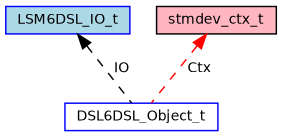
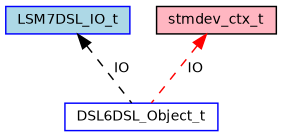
(68, 20) -> (68, 20)
(198, 69) -> (193, 69)
